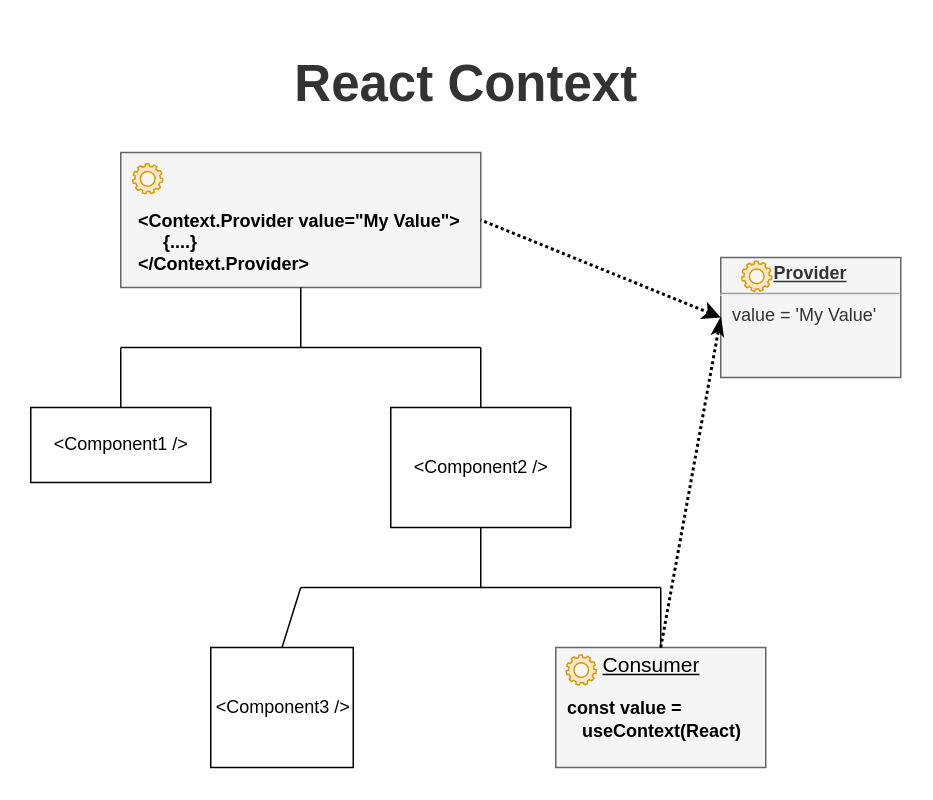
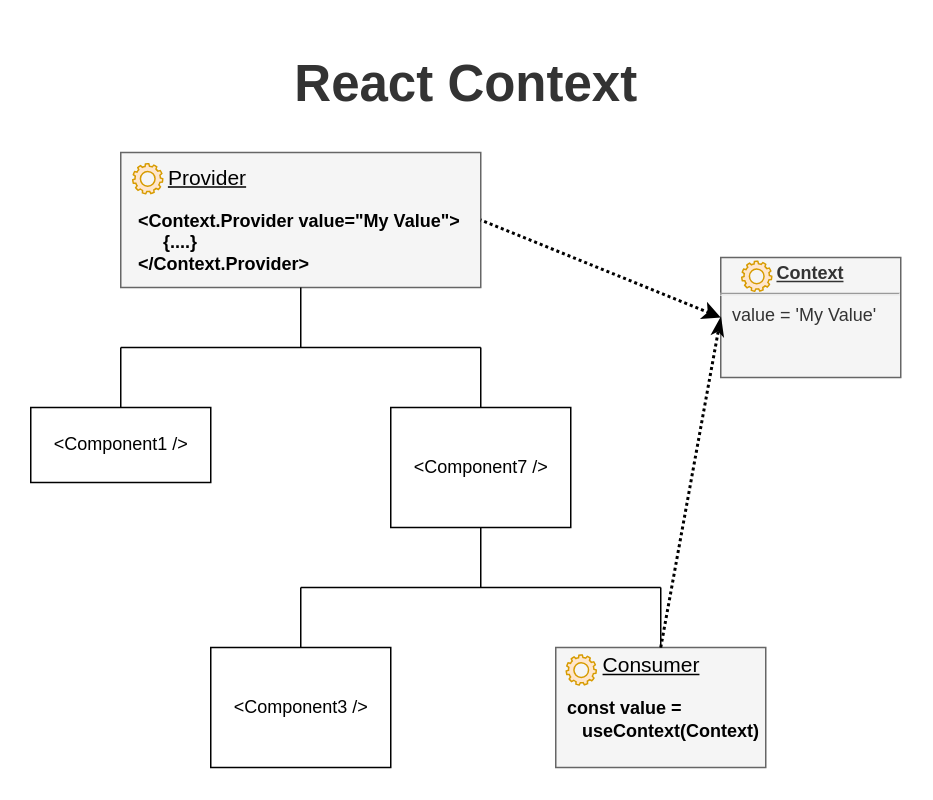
none -> (208, 177)
(795, 279) -> (795, 279)
(482, 467) -> (482, 467)
(282, 707) -> (301, 707)
(653, 719) -> (664, 719)
